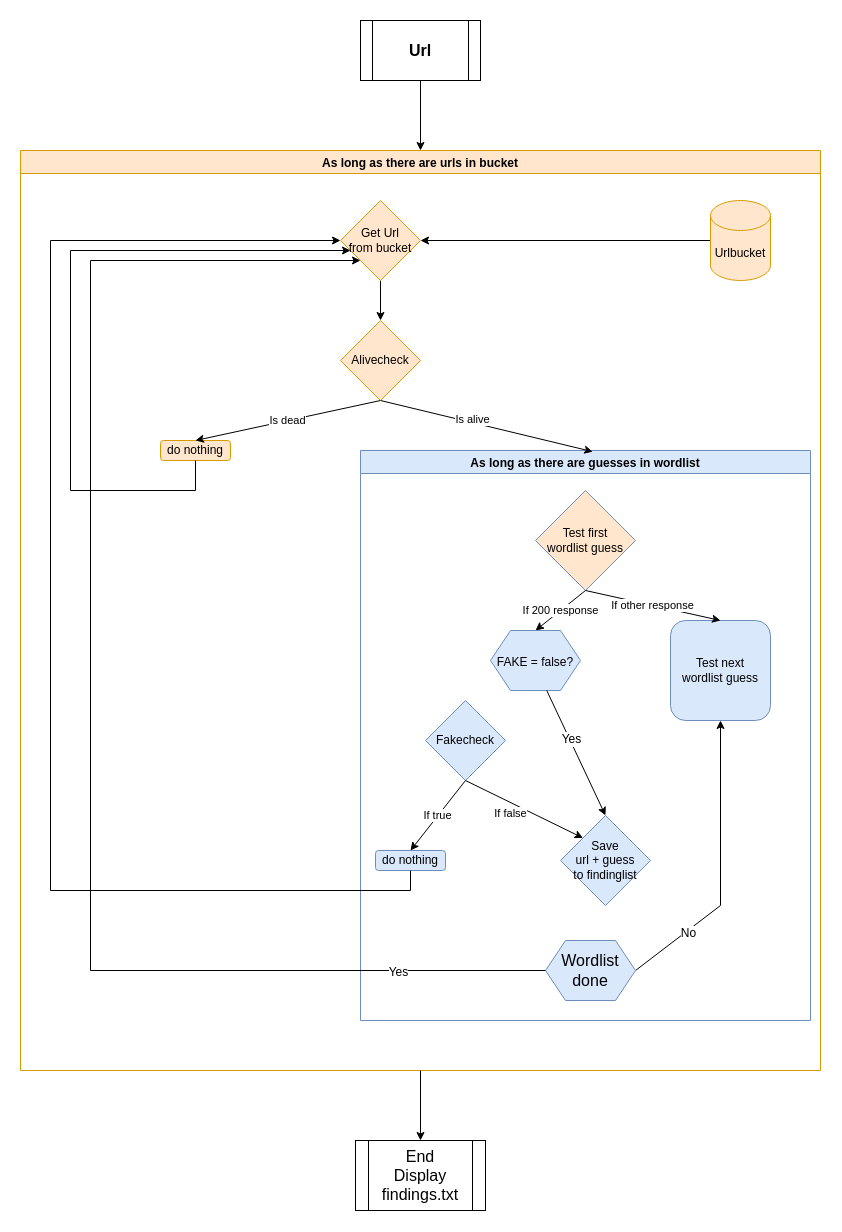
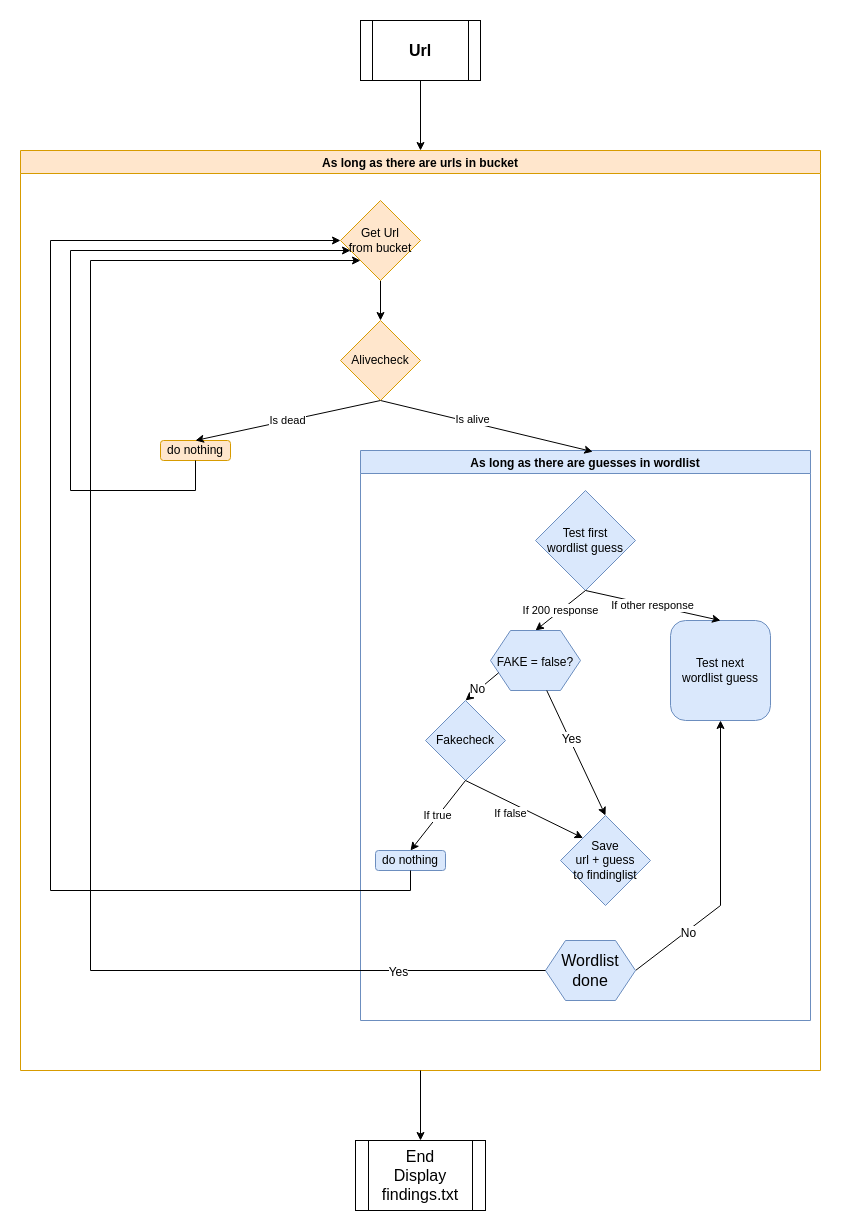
(569, 241) -> none
(741, 241) -> none
(586, 541) -> (586, 541)
none -> (485, 685)
